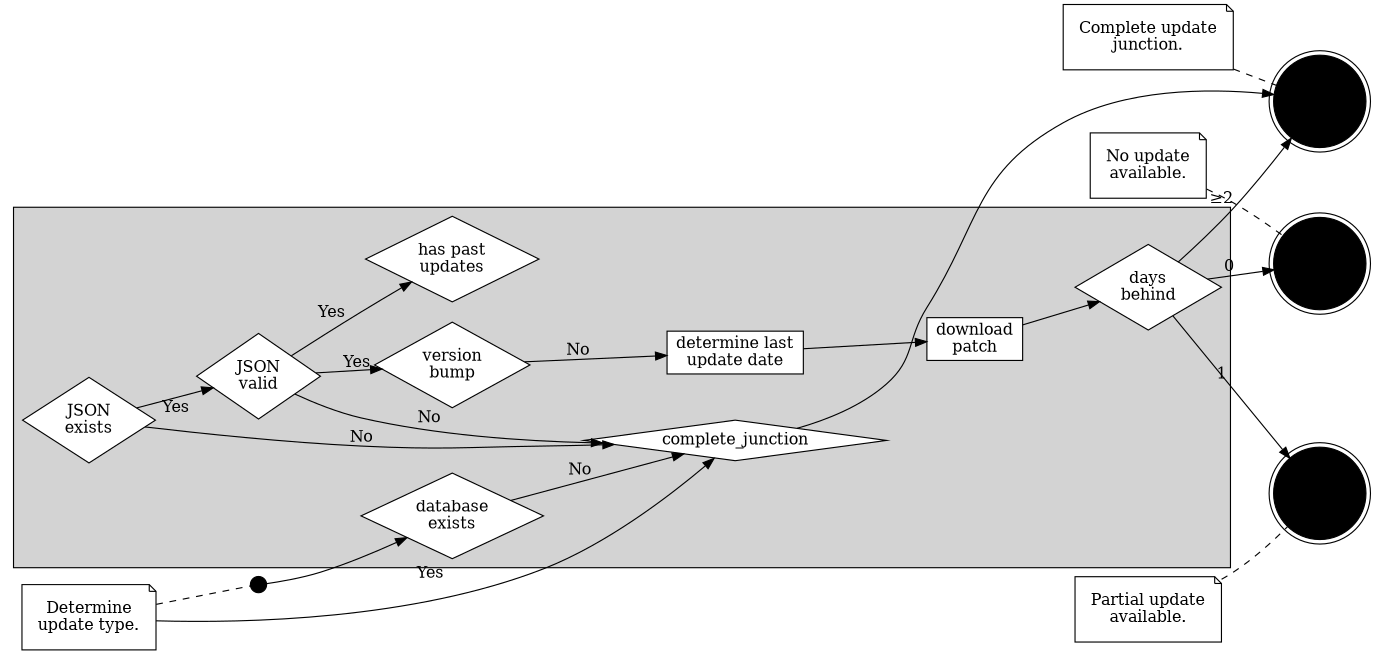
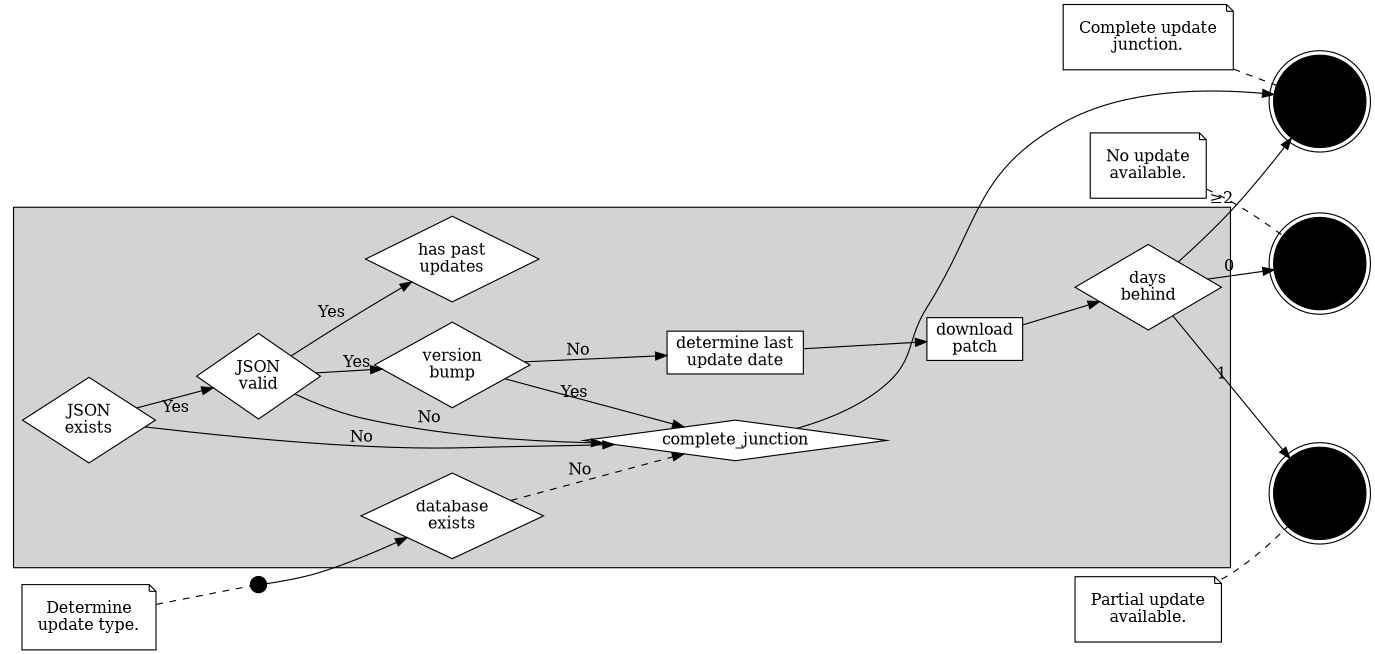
(592, 479) -> (592, 479)
(447, 597) -> (589, 401)
